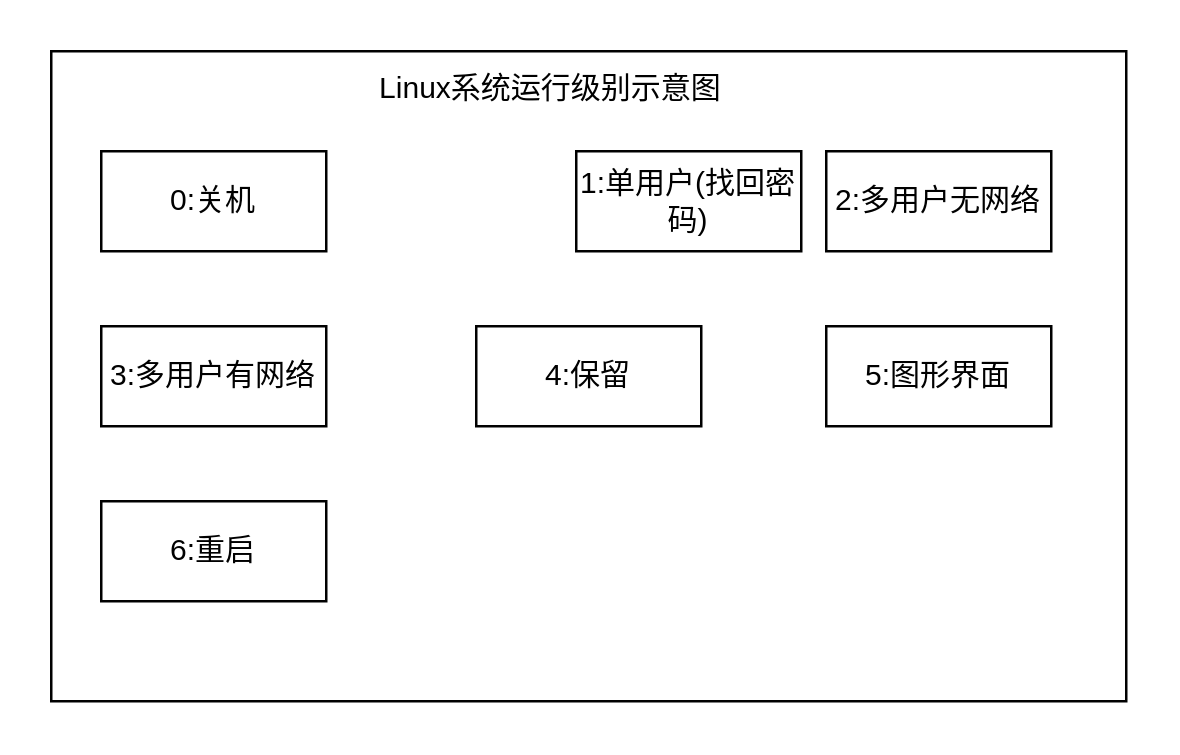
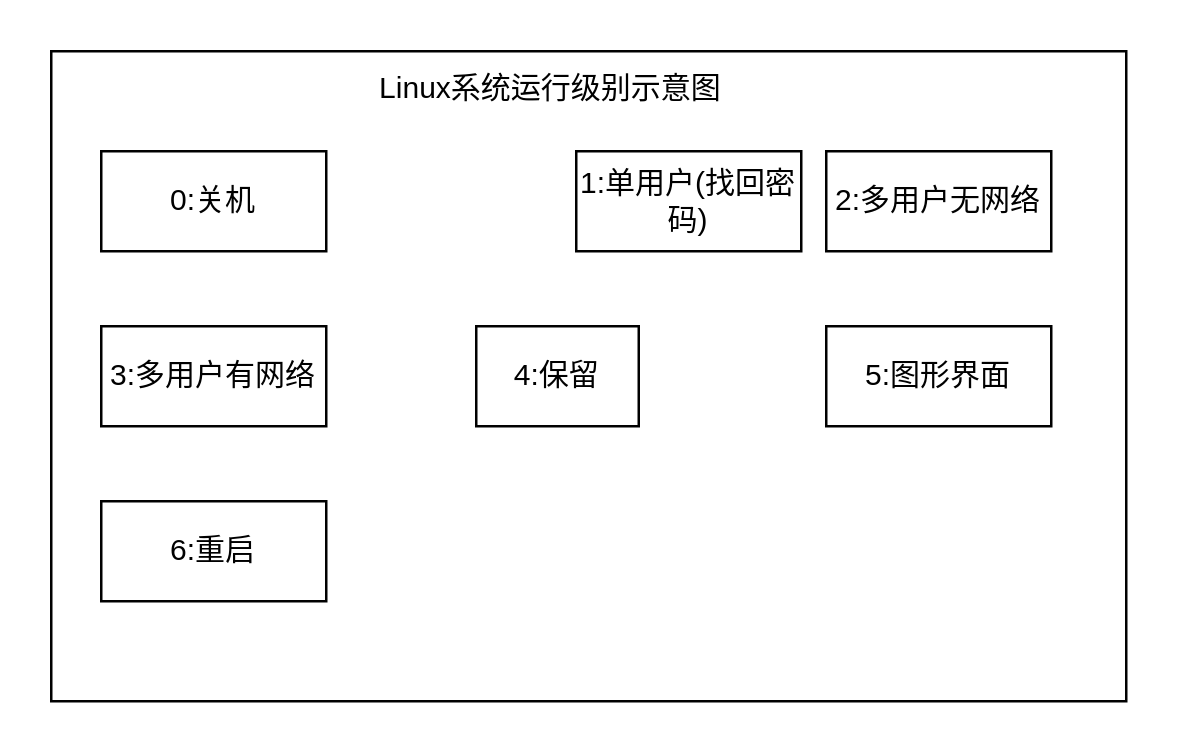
(589, 376) -> (558, 376)
